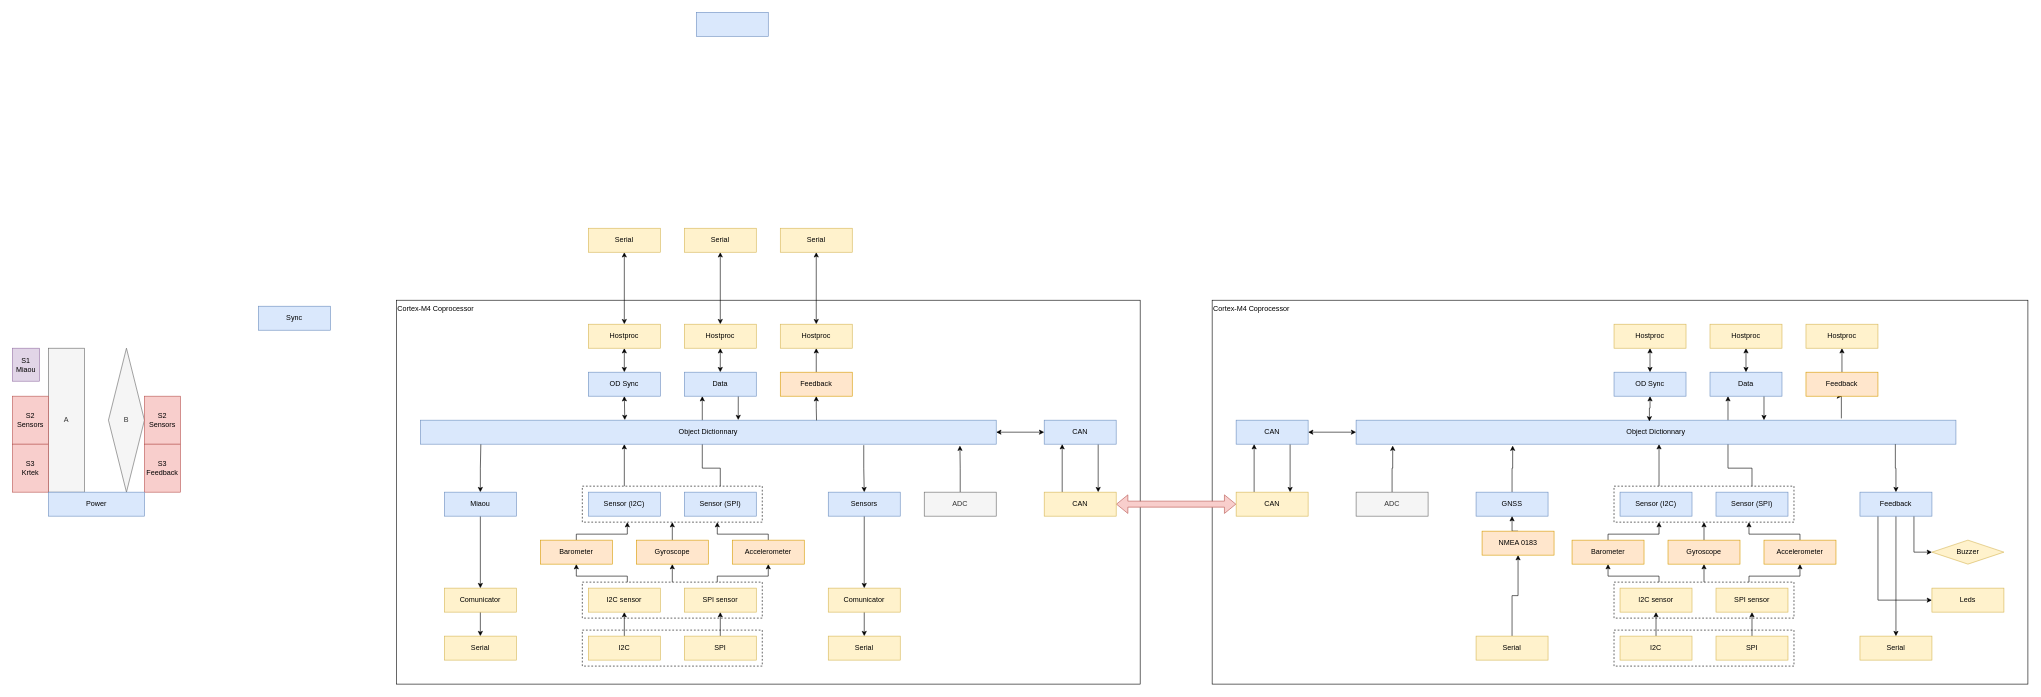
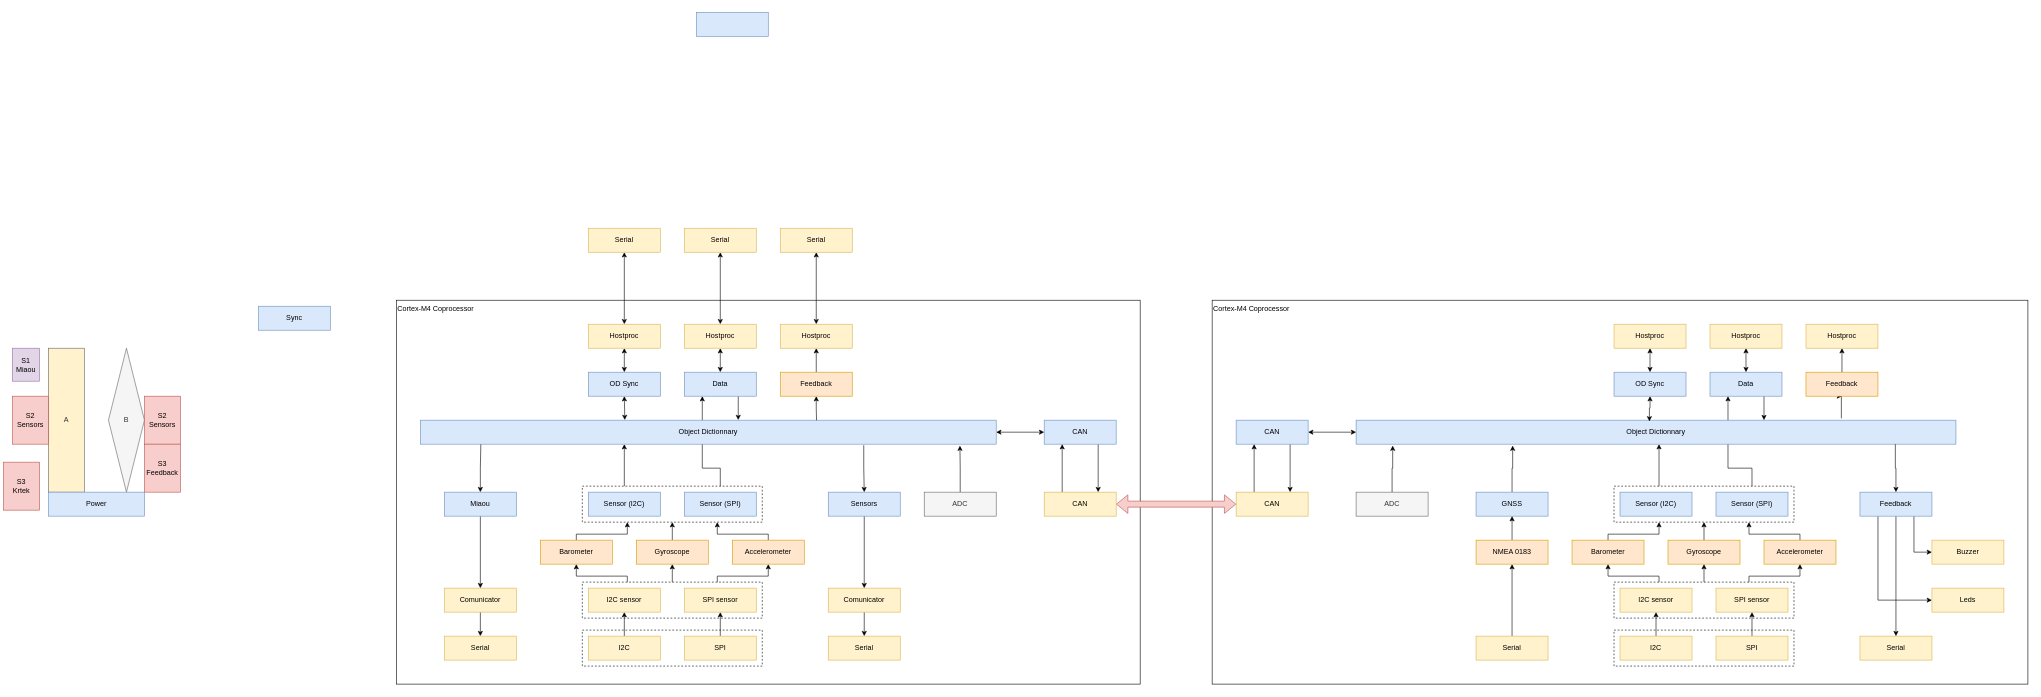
(66, 420) -> (66, 420)
(30, 468) -> (21, 486)
(1518, 543) -> (1512, 552)
(1968, 552) -> (1968, 552)
